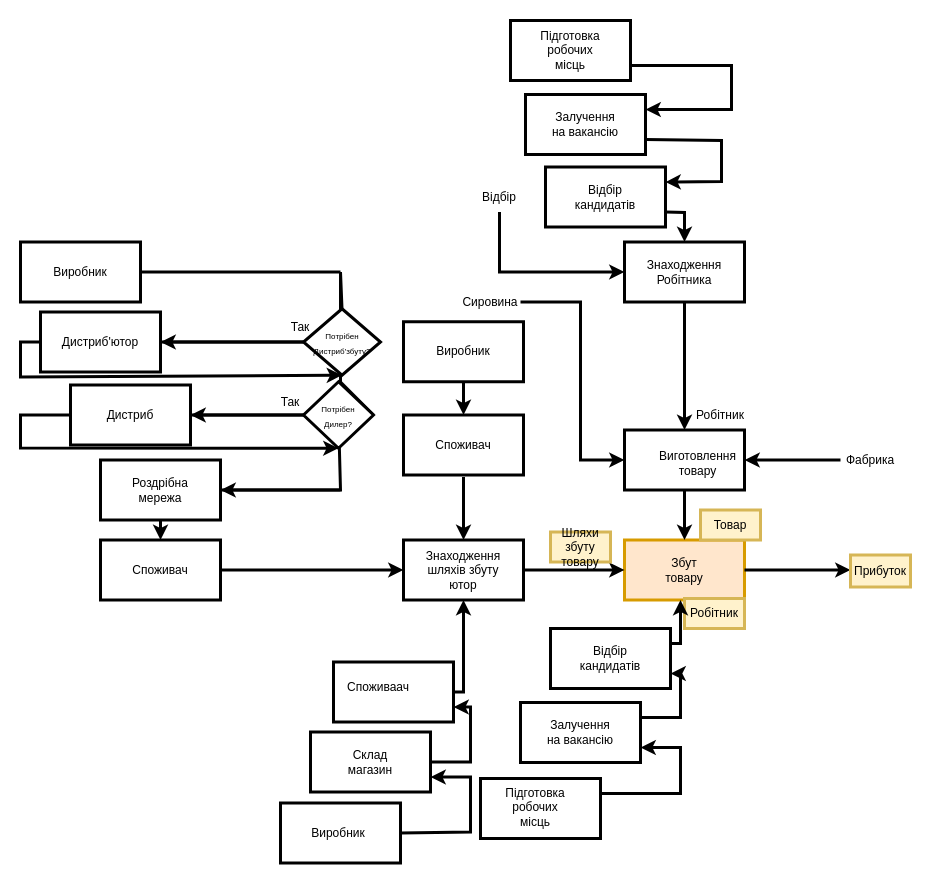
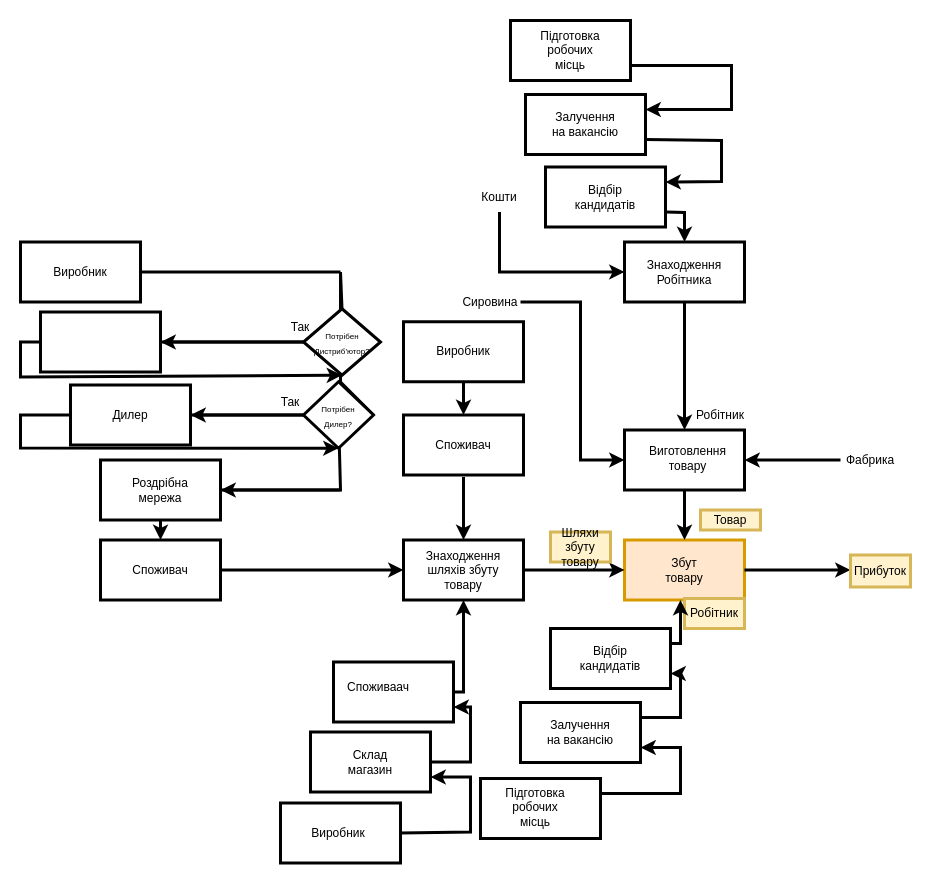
(500, 198) -> (500, 198)
(101, 342) -> none
(343, 343) -> (343, 343)
(131, 416) -> (131, 416)
(698, 464) -> (688, 459)
(731, 525) -> (731, 520)
(464, 571) -> (464, 571)
